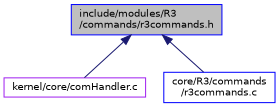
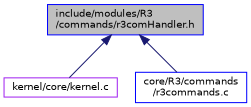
(147, 20) -> (125, 20)
(75, 87) -> (61, 87)
